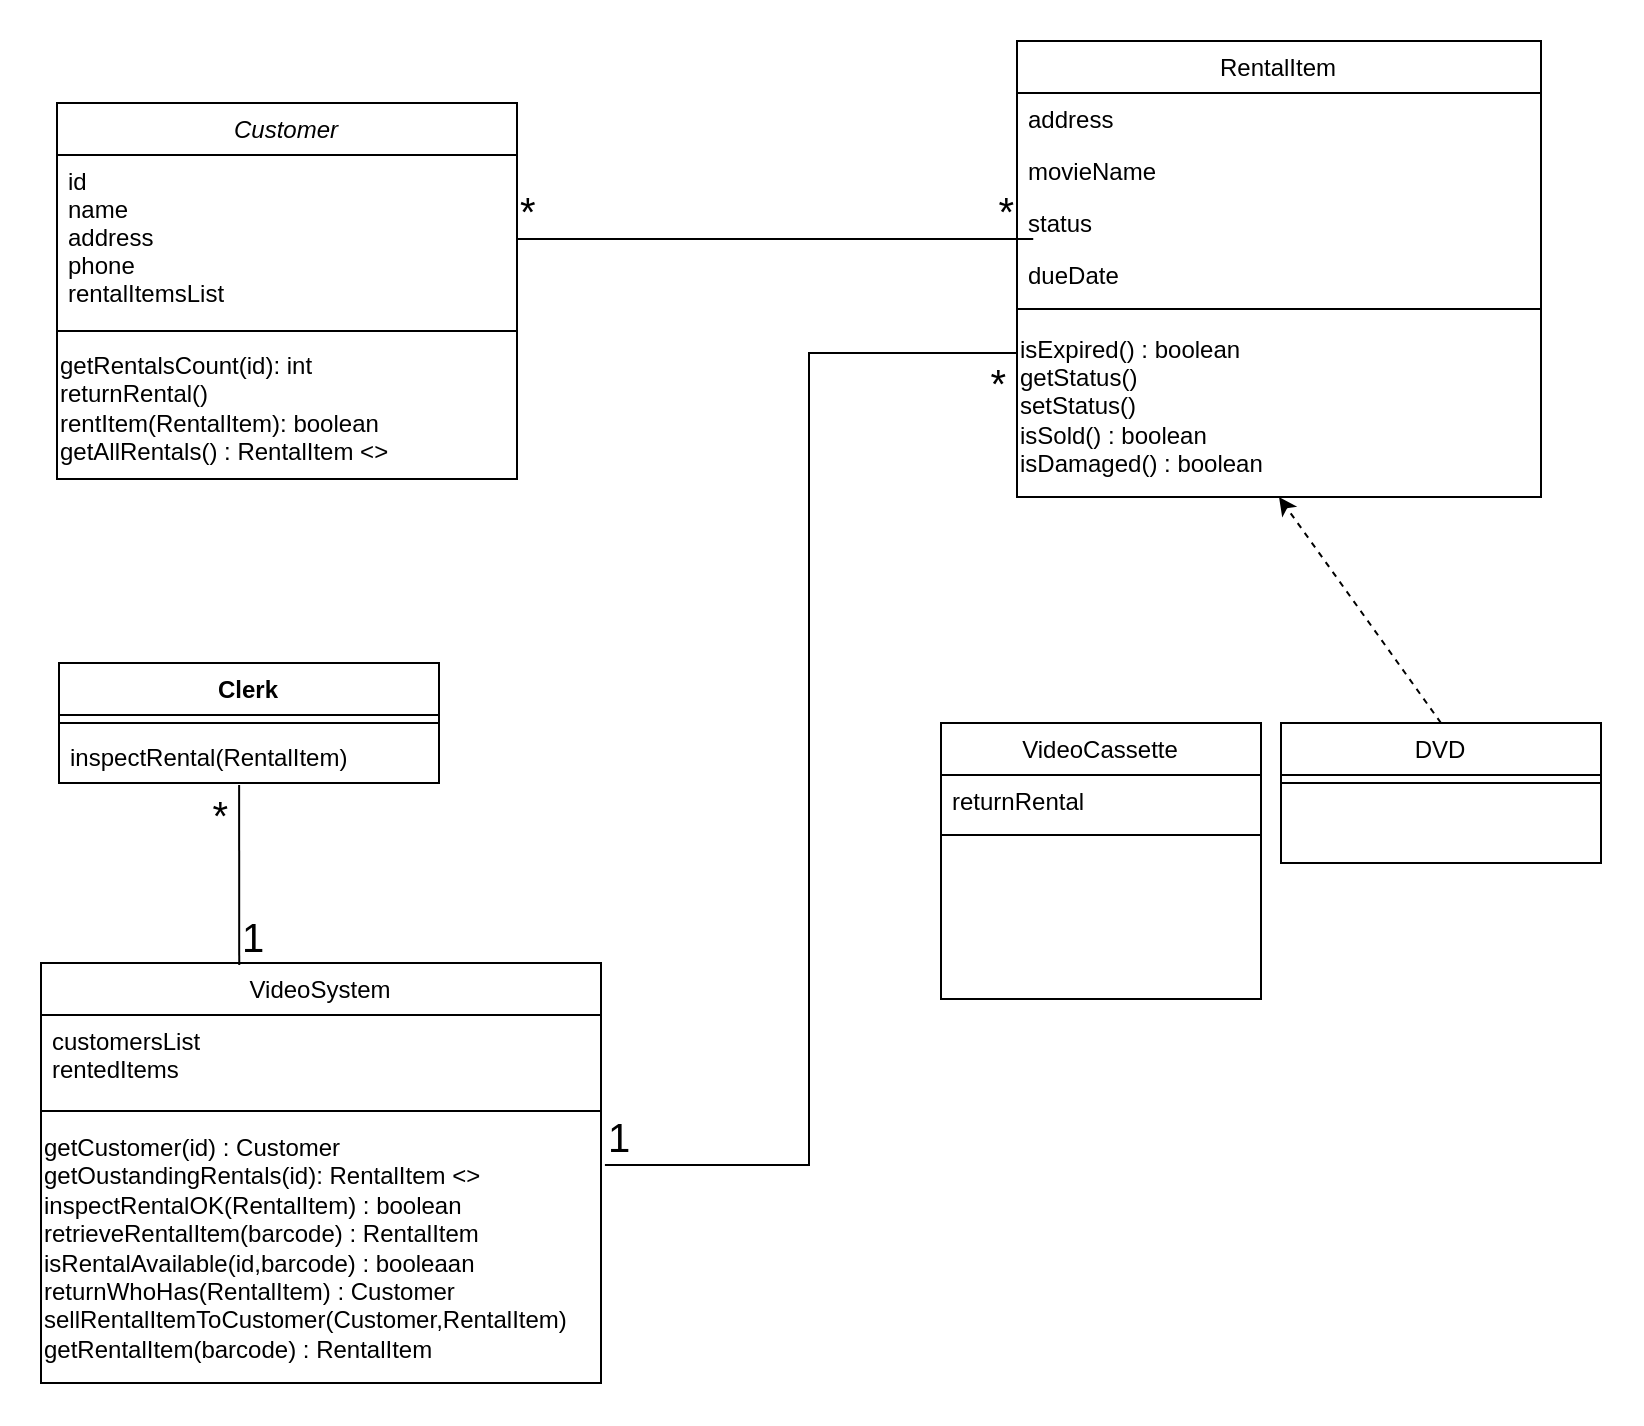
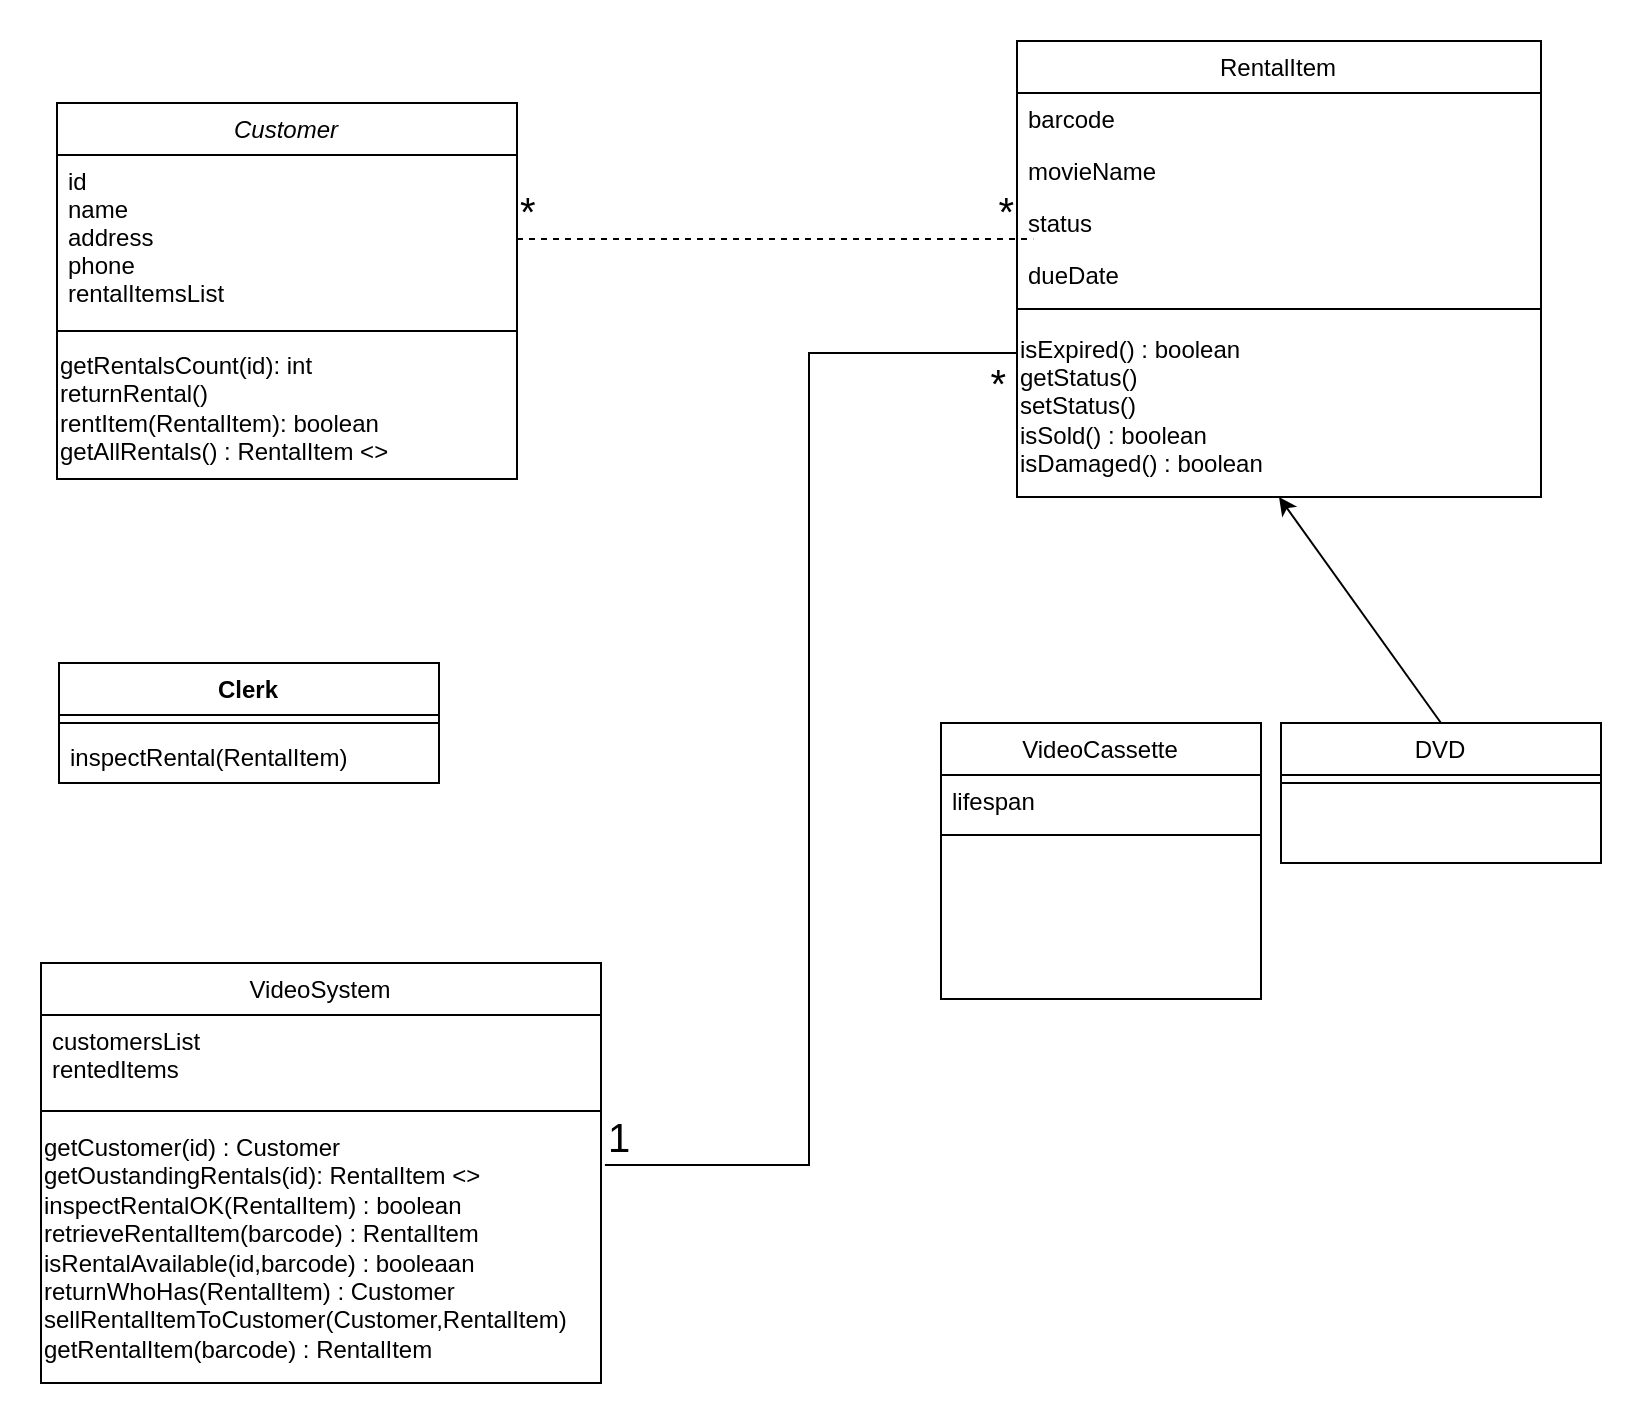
(1075, 120) -> (1075, 120)
(777, 239) -> (777, 239)
(1362, 613) -> (1362, 613)
(1030, 802) -> (1000, 802)
(239, 876) -> none
